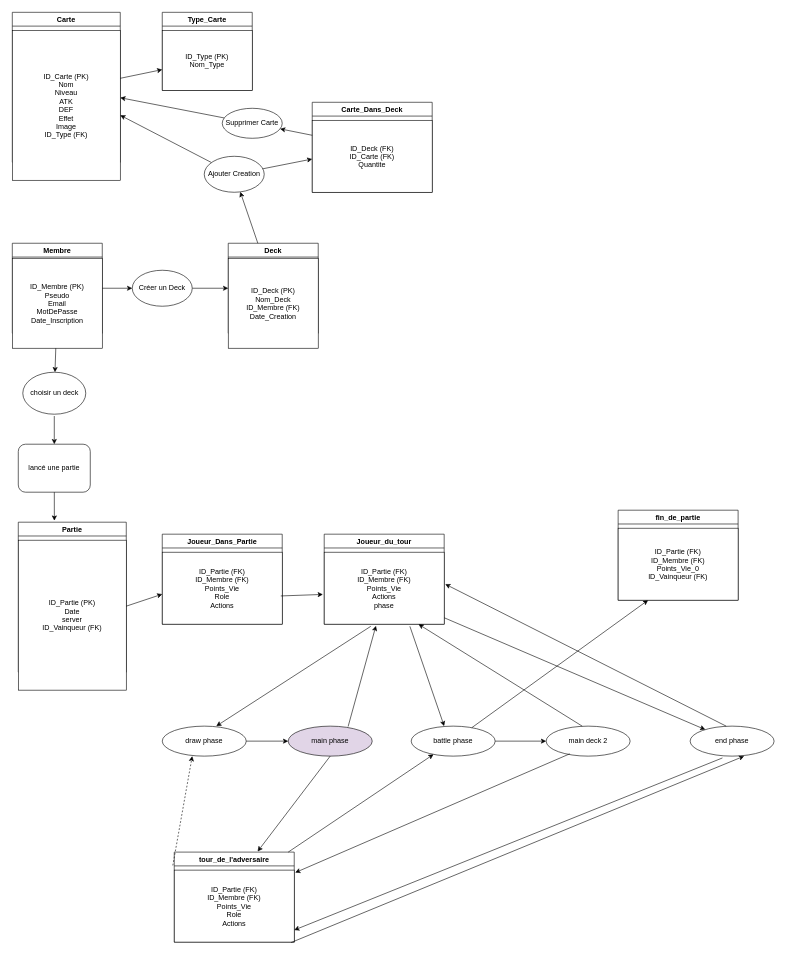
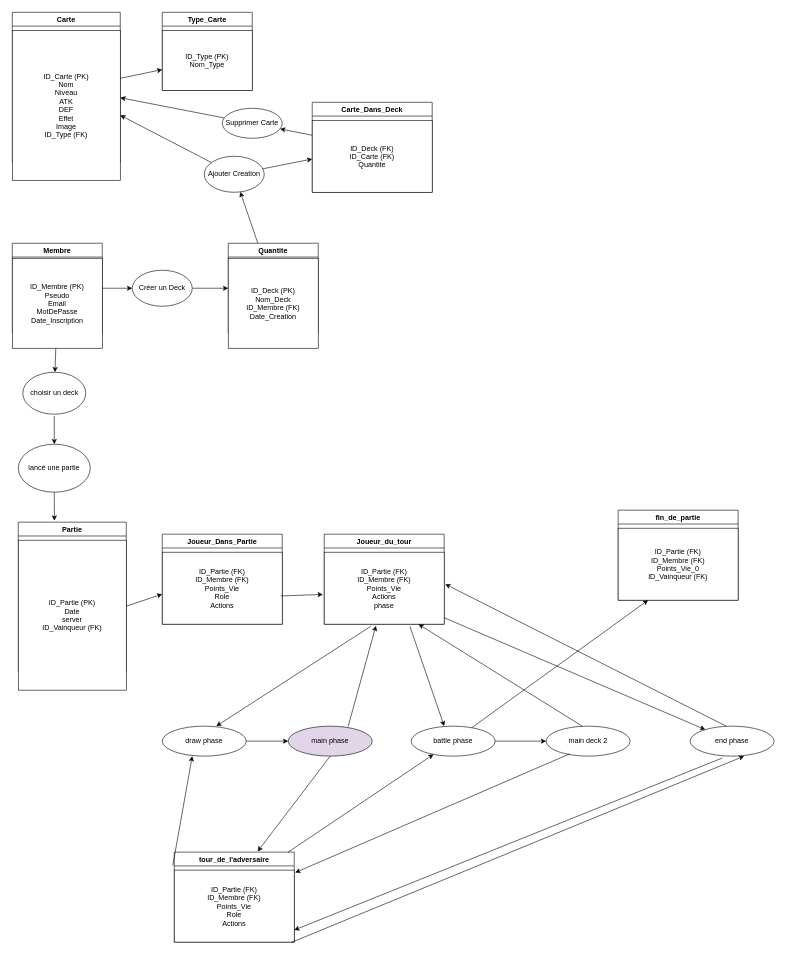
(273, 251) -> (273, 251)
(54, 468) -> (54, 468)
(182, 812) -> (182, 812)
